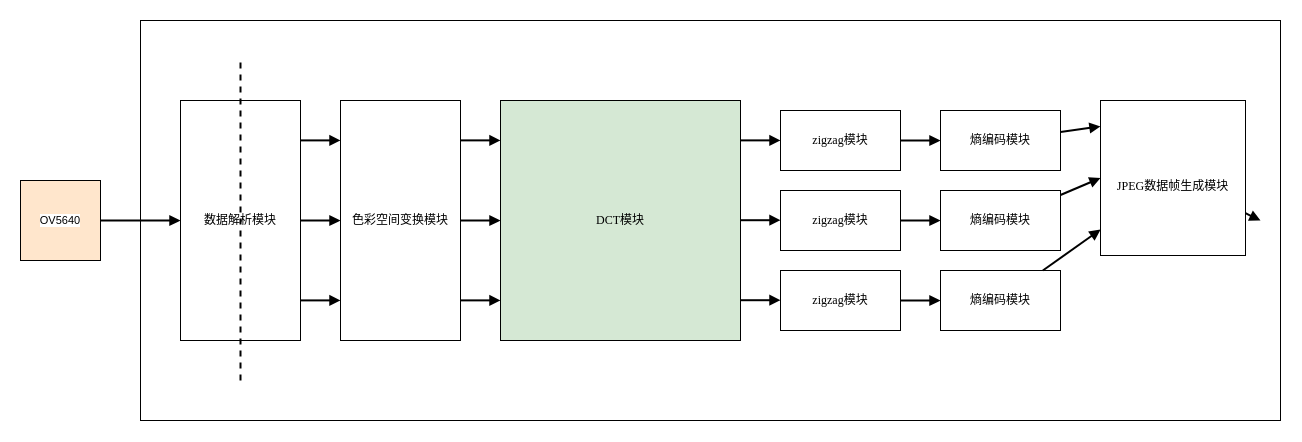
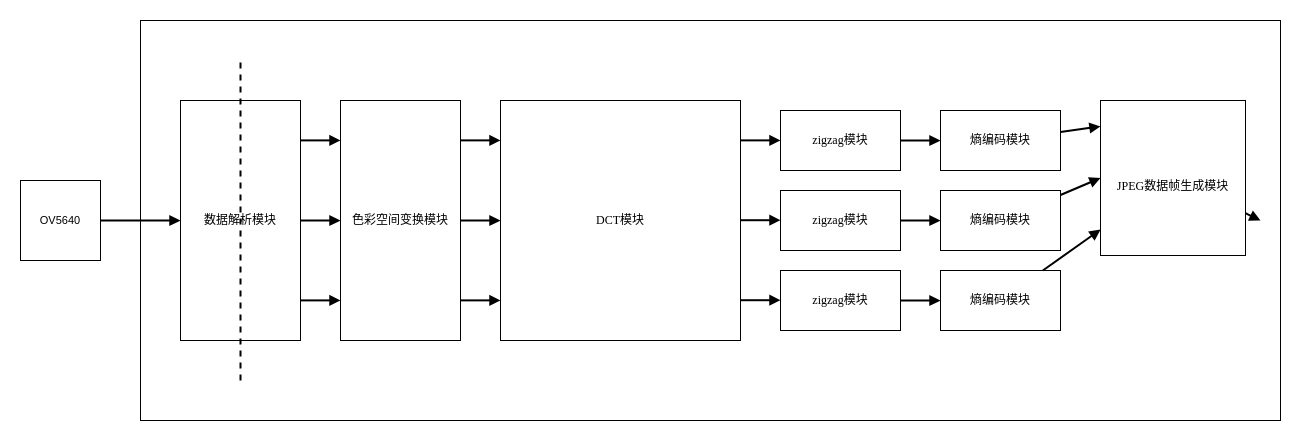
(61, 221) -> (61, 221)
(621, 221) -> (621, 221)
